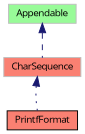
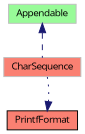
(36, 99) -> (49, 89)
